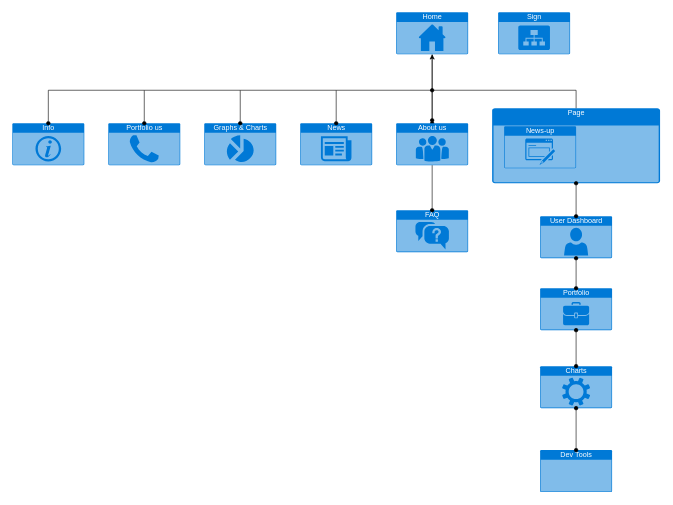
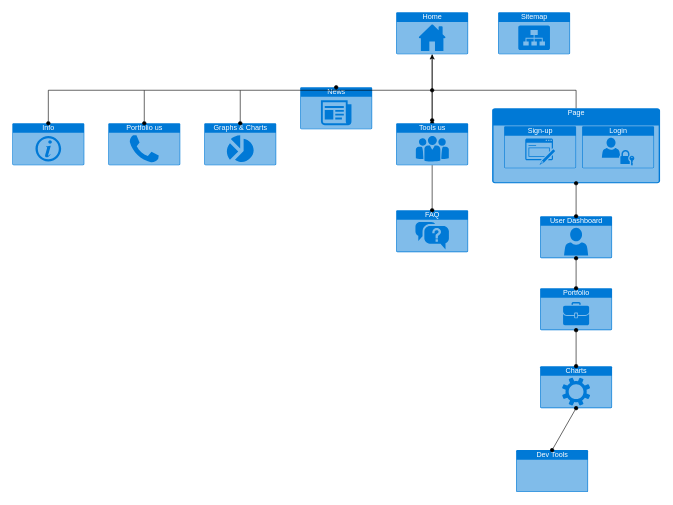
(535, 17) -> (535, 17)
(433, 128) -> (433, 128)
(541, 131) -> (541, 131)
(336, 144) -> (336, 108)
none -> (618, 147)
(576, 471) -> (552, 471)
